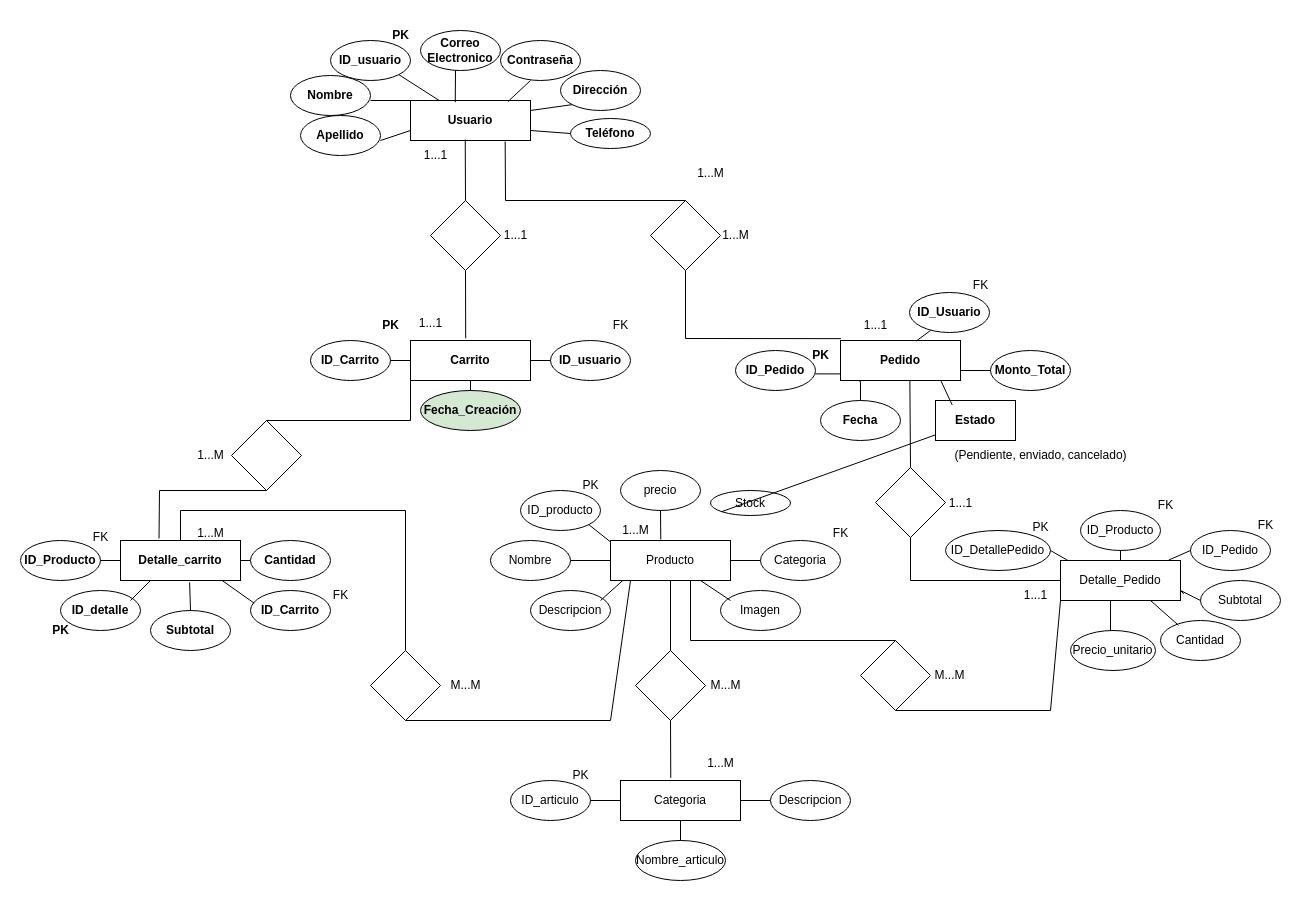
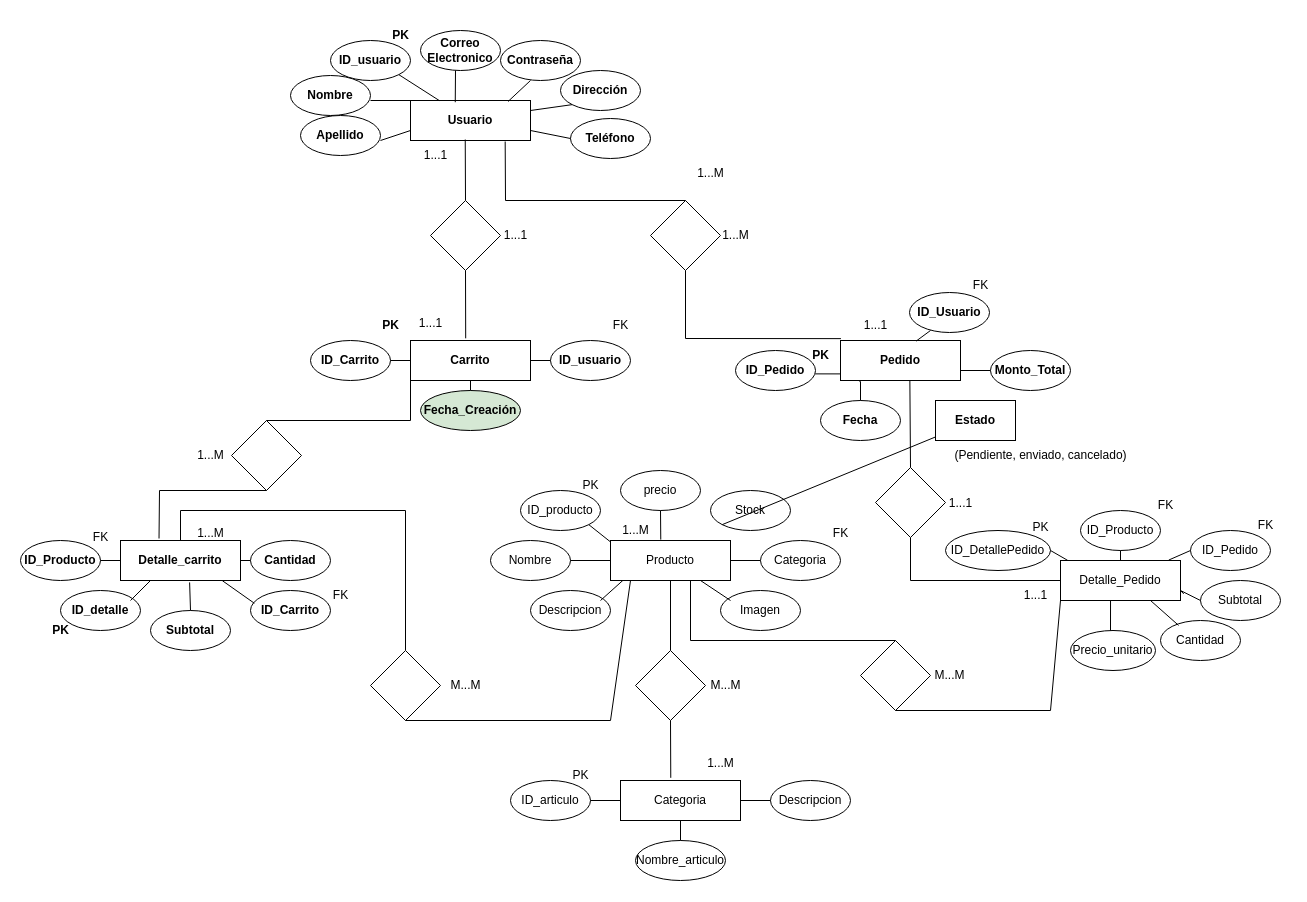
(611, 134) -> (611, 139)
(947, 393) -> none
(751, 503) -> (751, 511)
